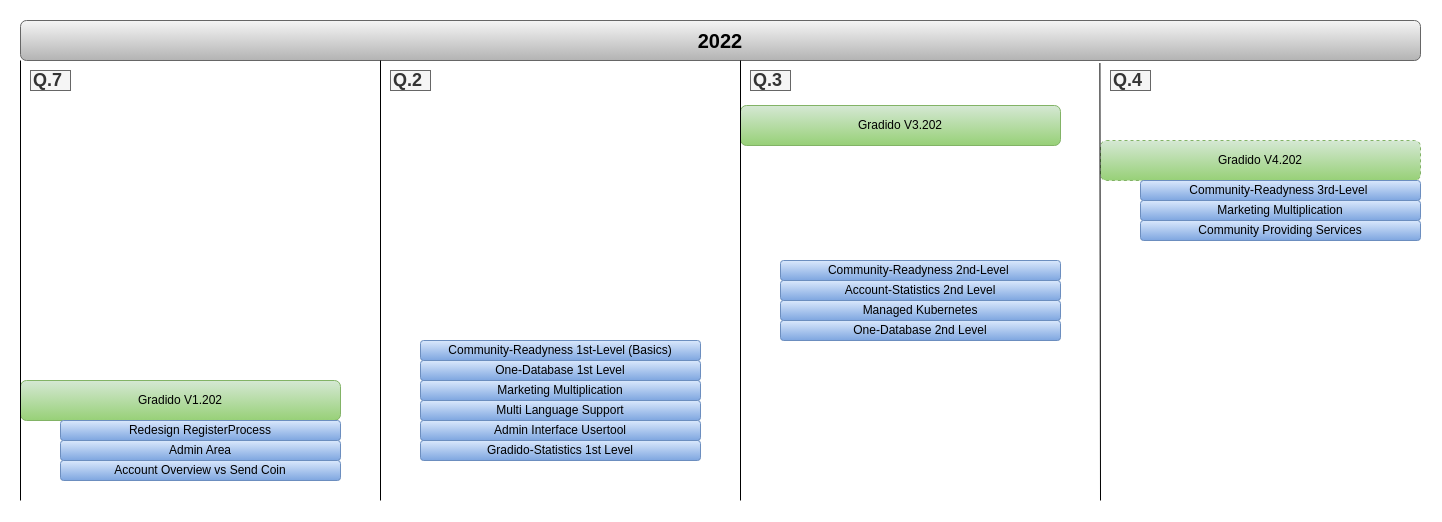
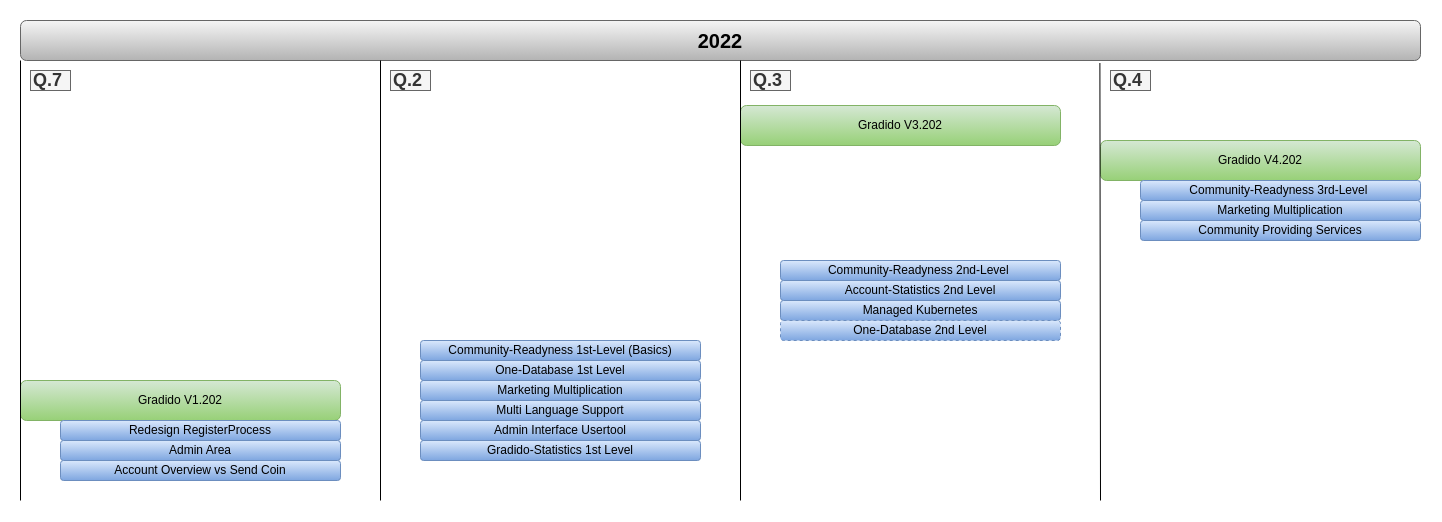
(1261, 161) -> (1261, 161)
(921, 331) -> (921, 331)
